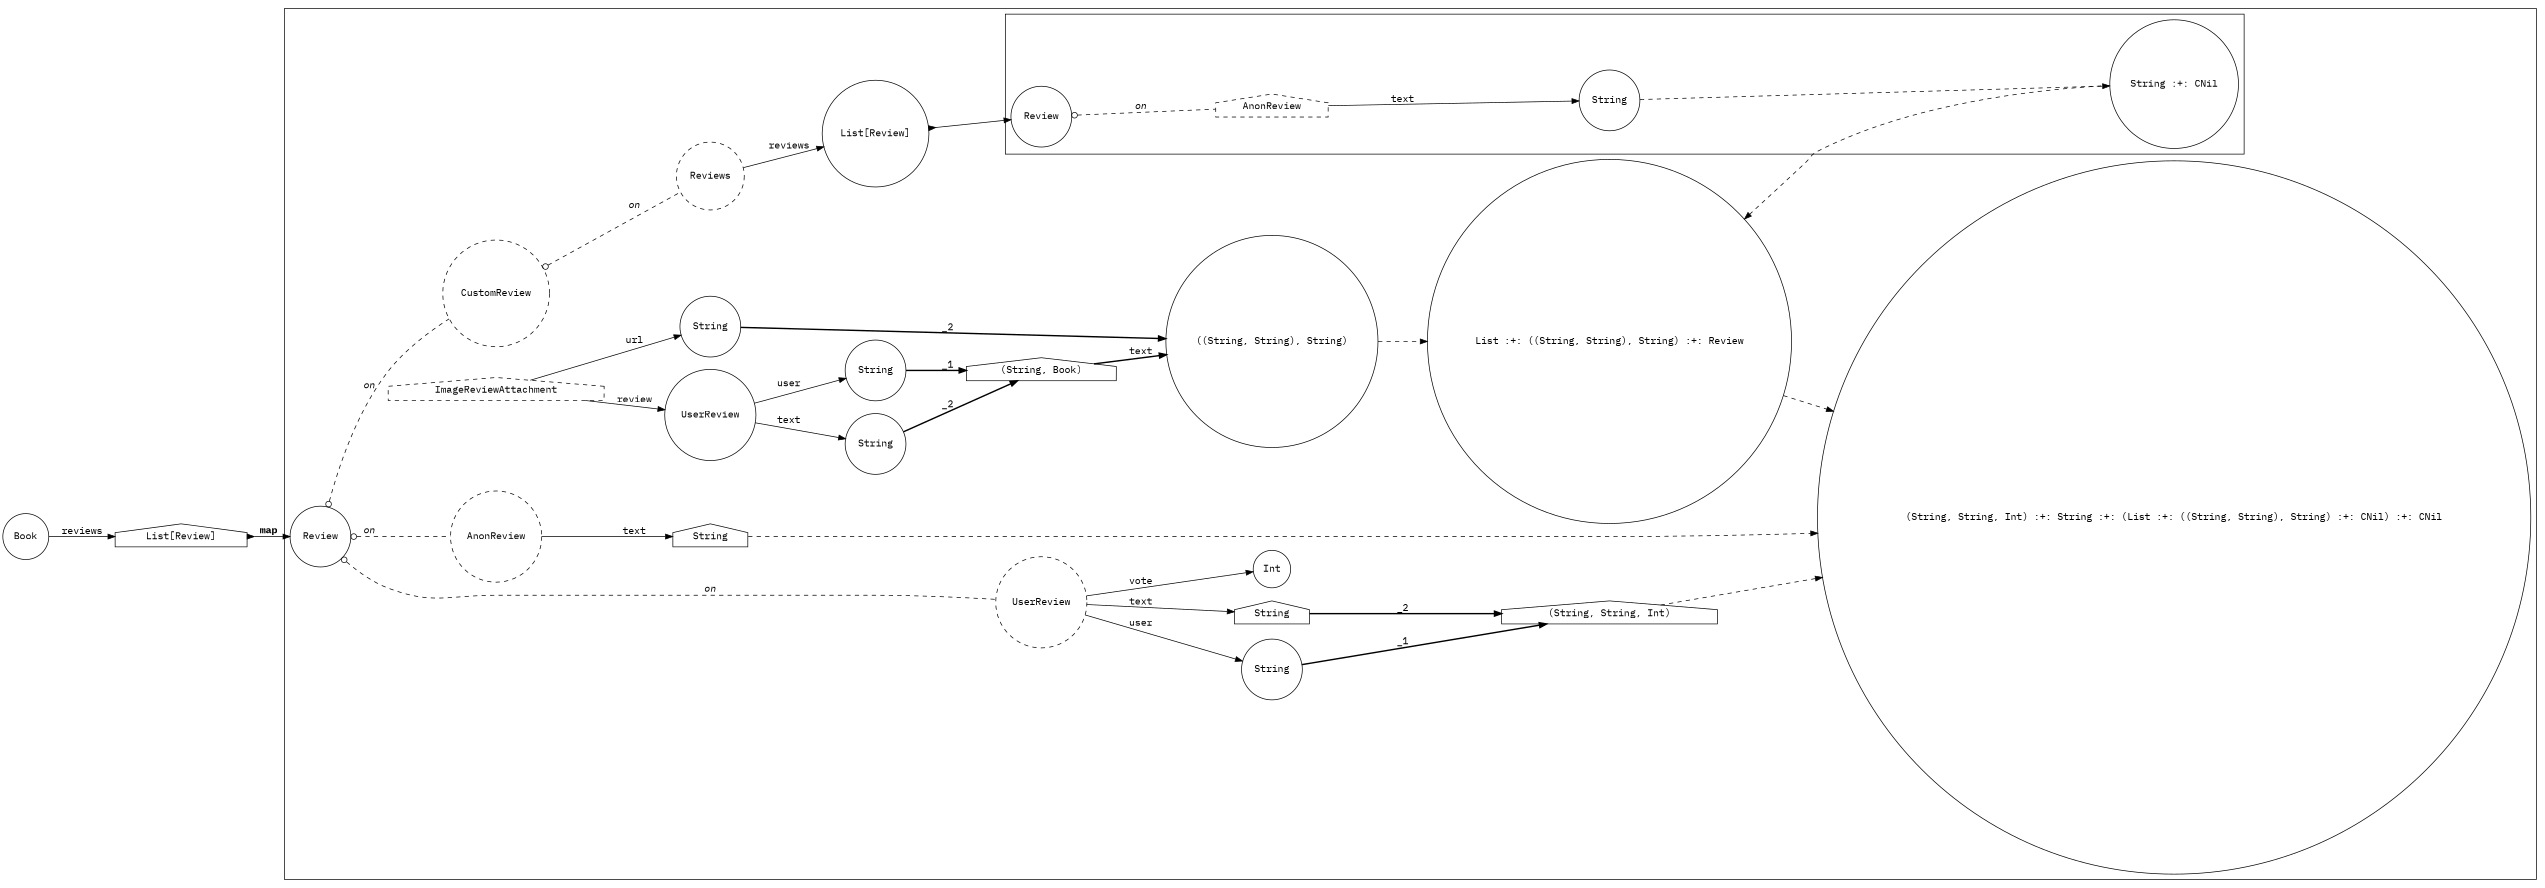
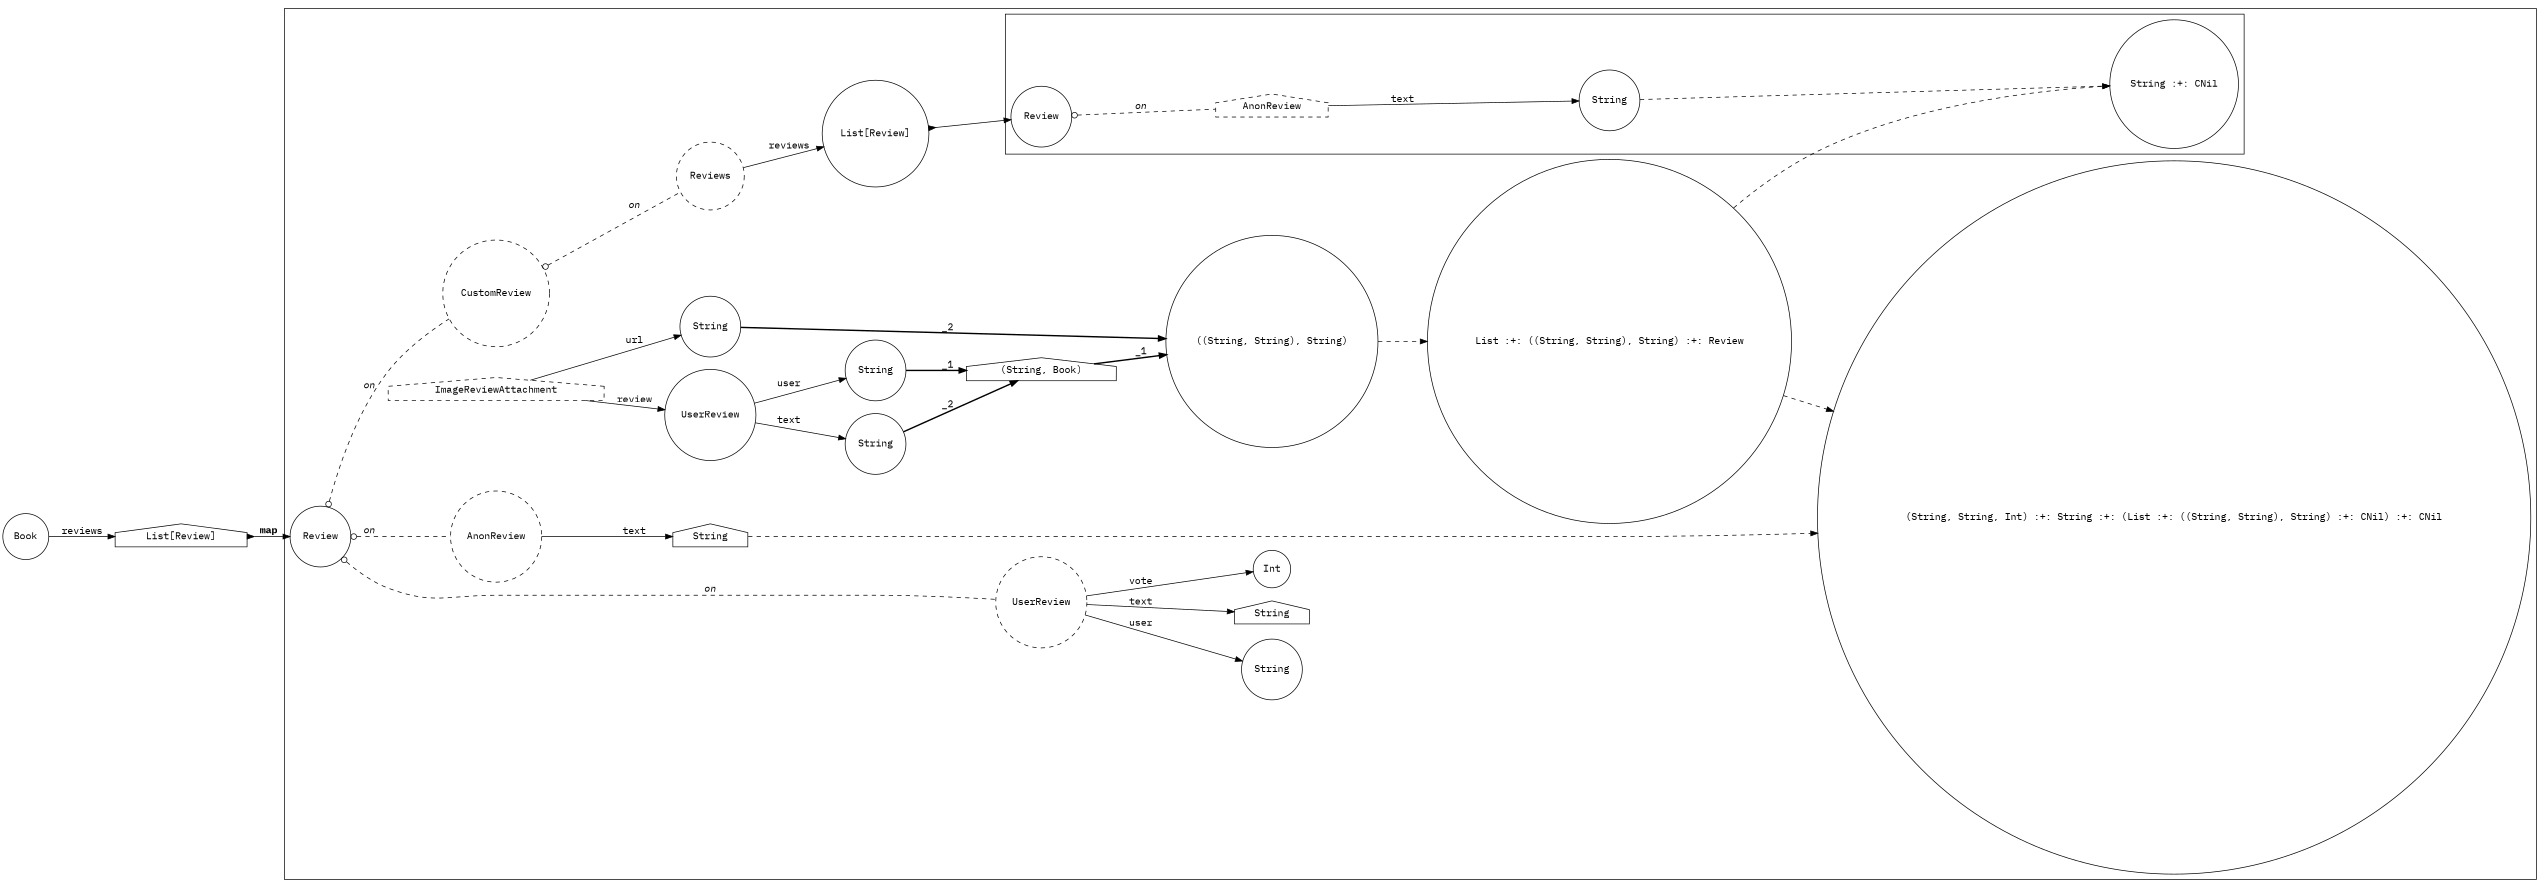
(1915, 115) -> (1908, 118)
(1141, 352) -> (1141, 352)
(1610, 614) -> none
